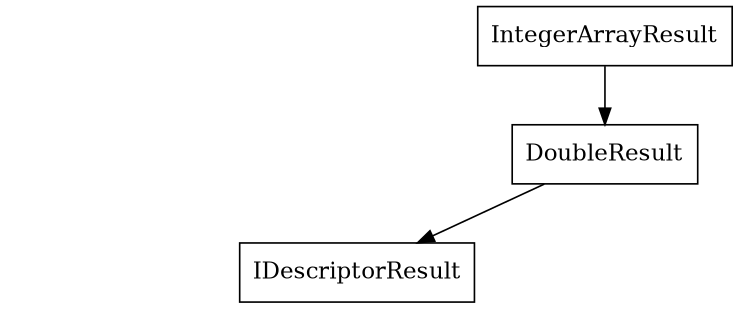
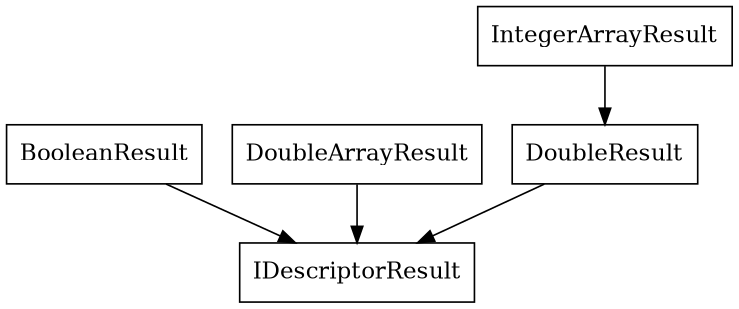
none -> (104, 154)
none -> (357, 154)
